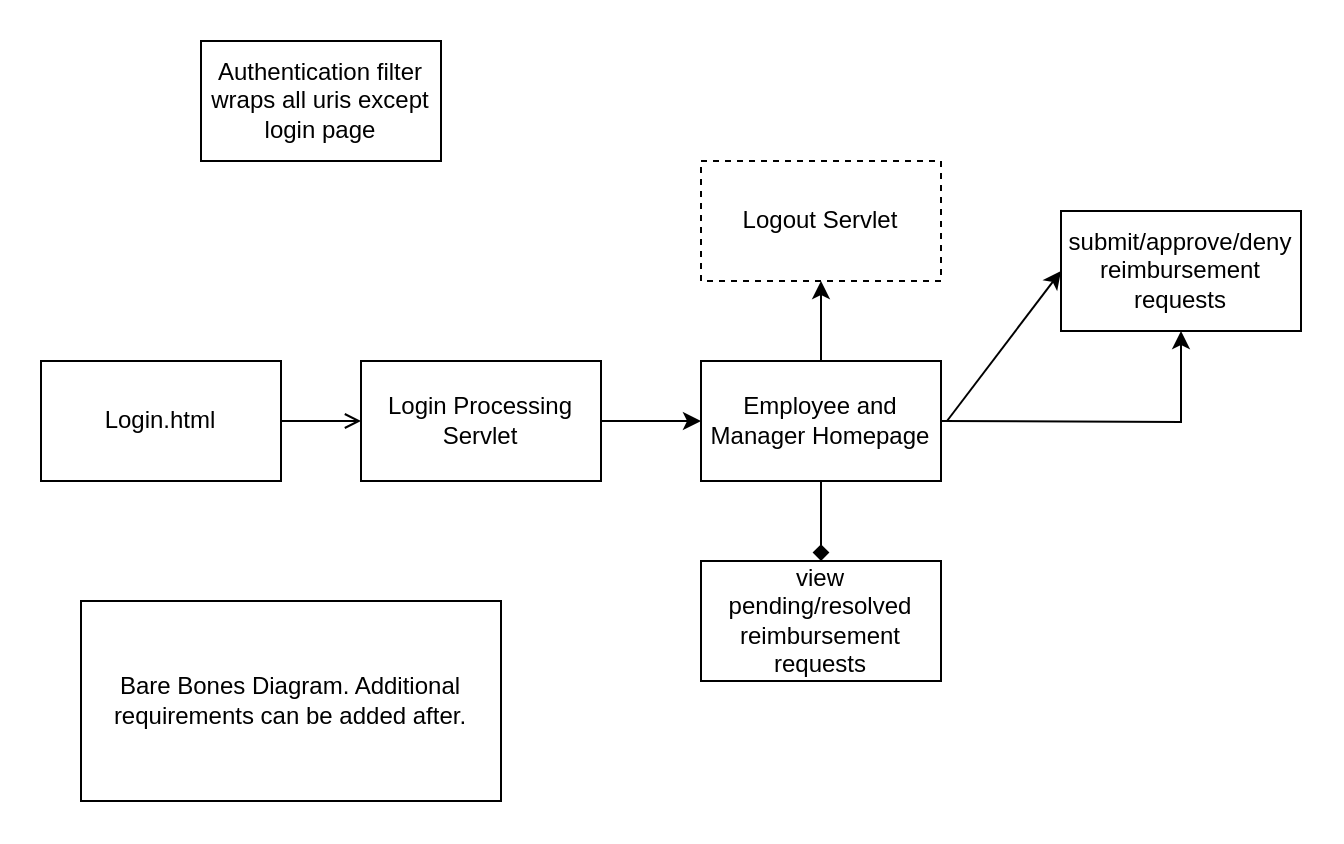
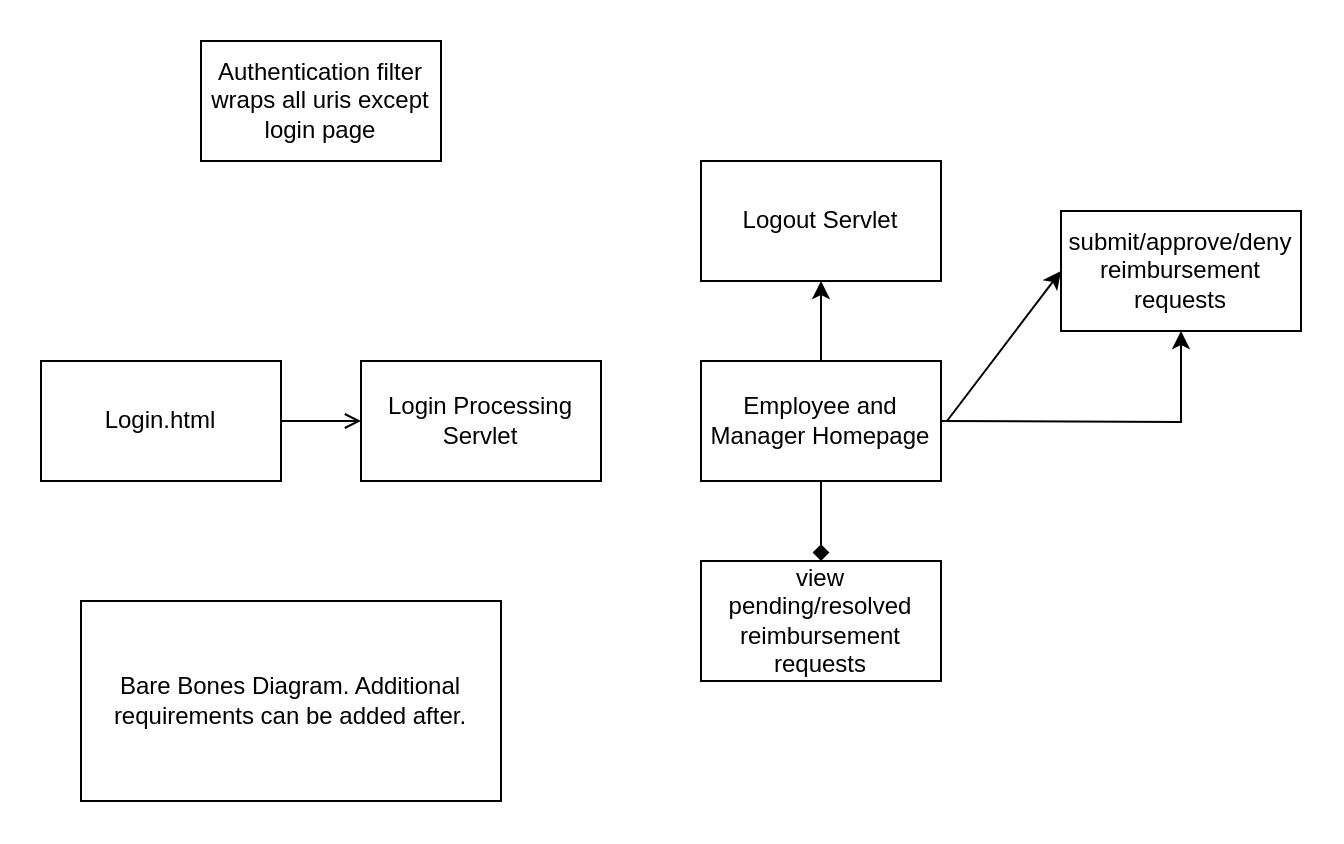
(821, 221) -> (821, 221)
(644, 421) -> none
